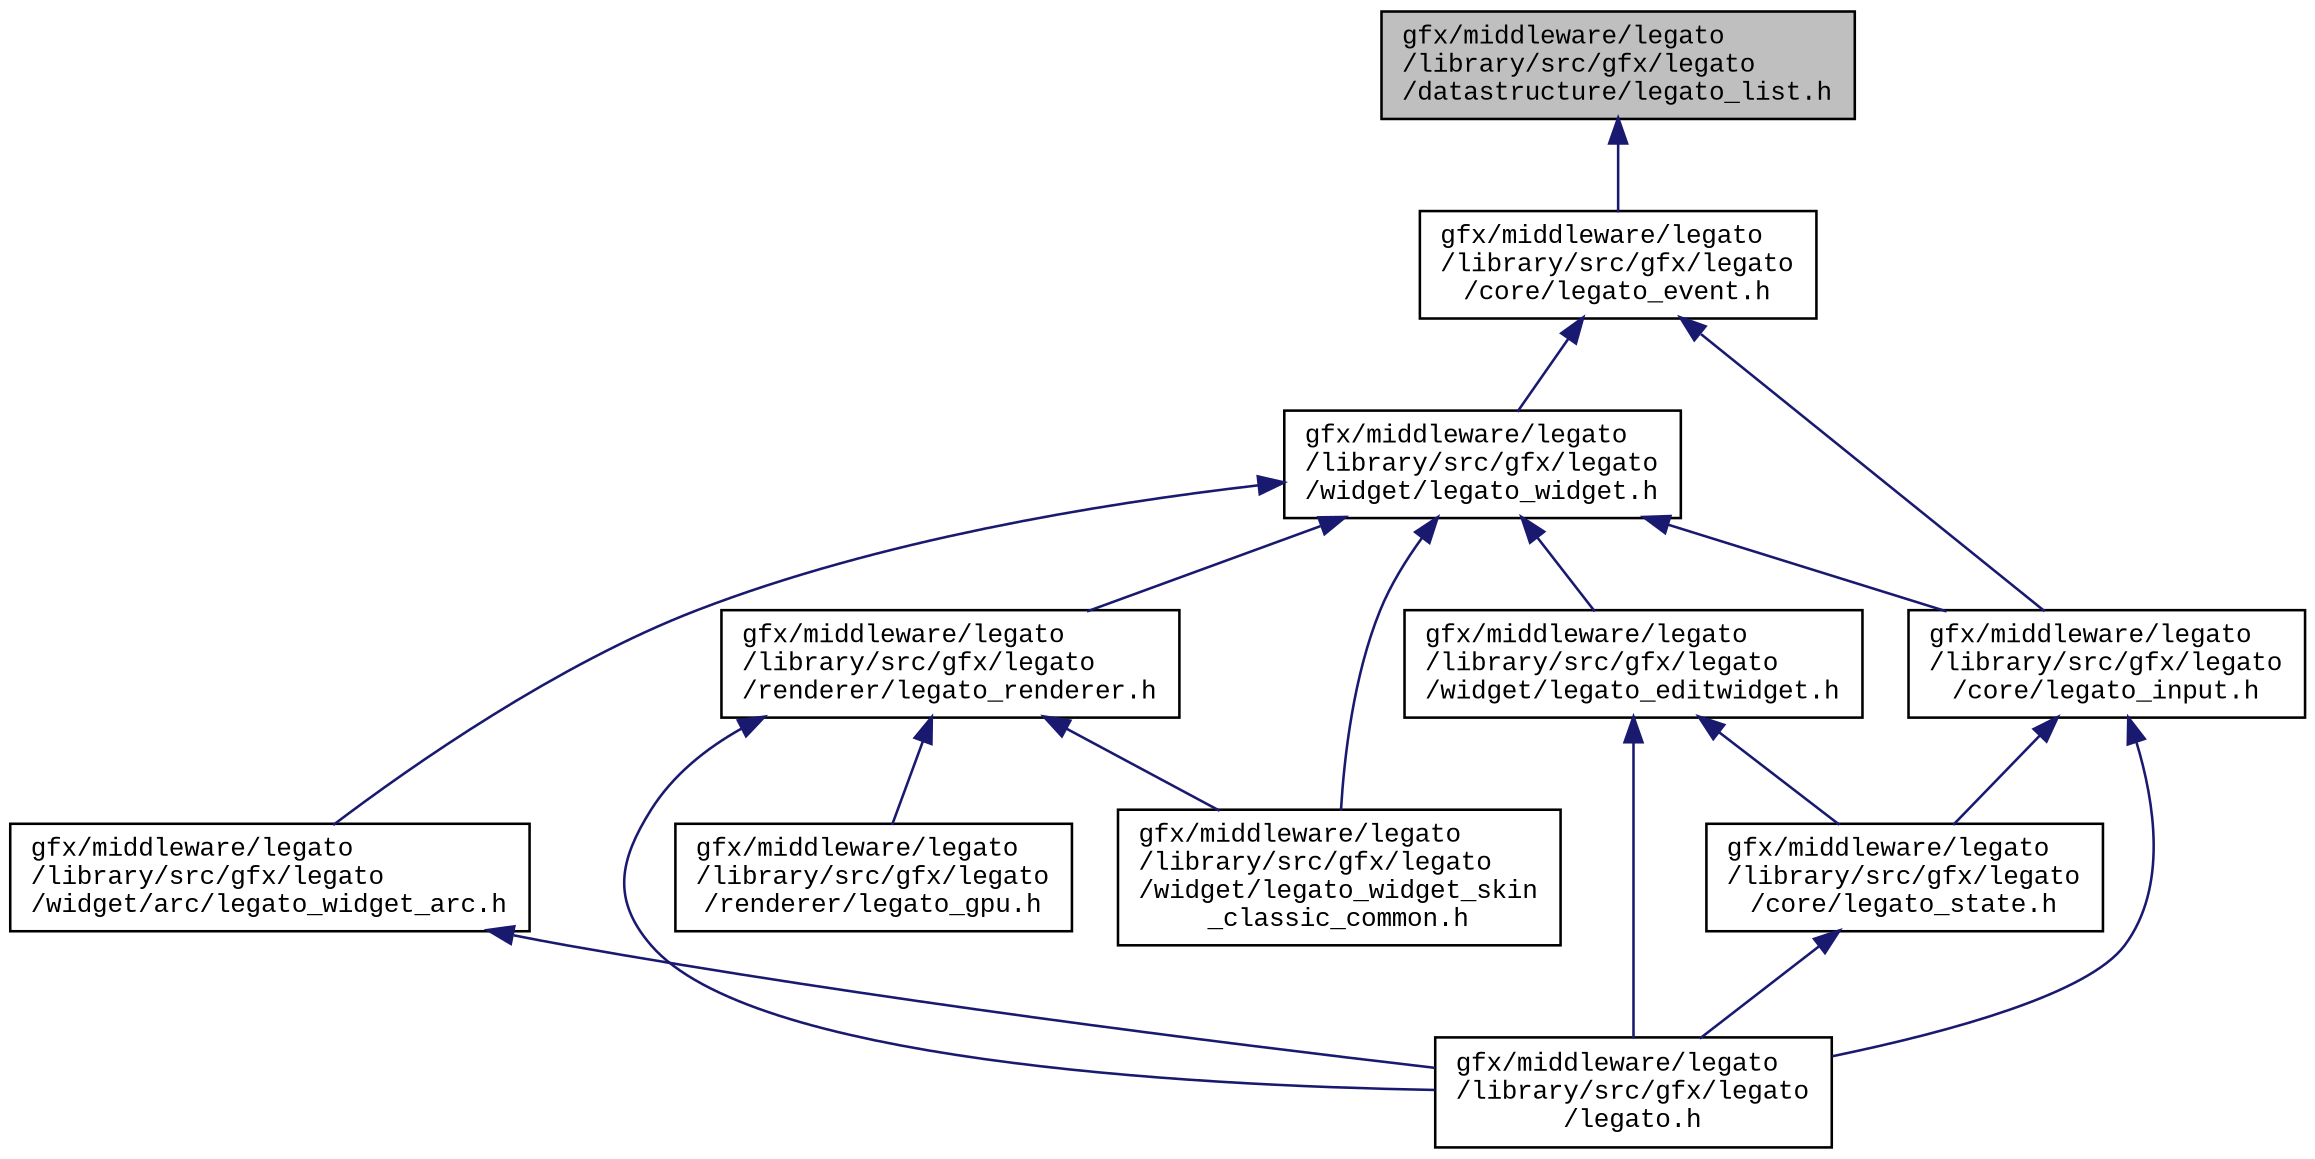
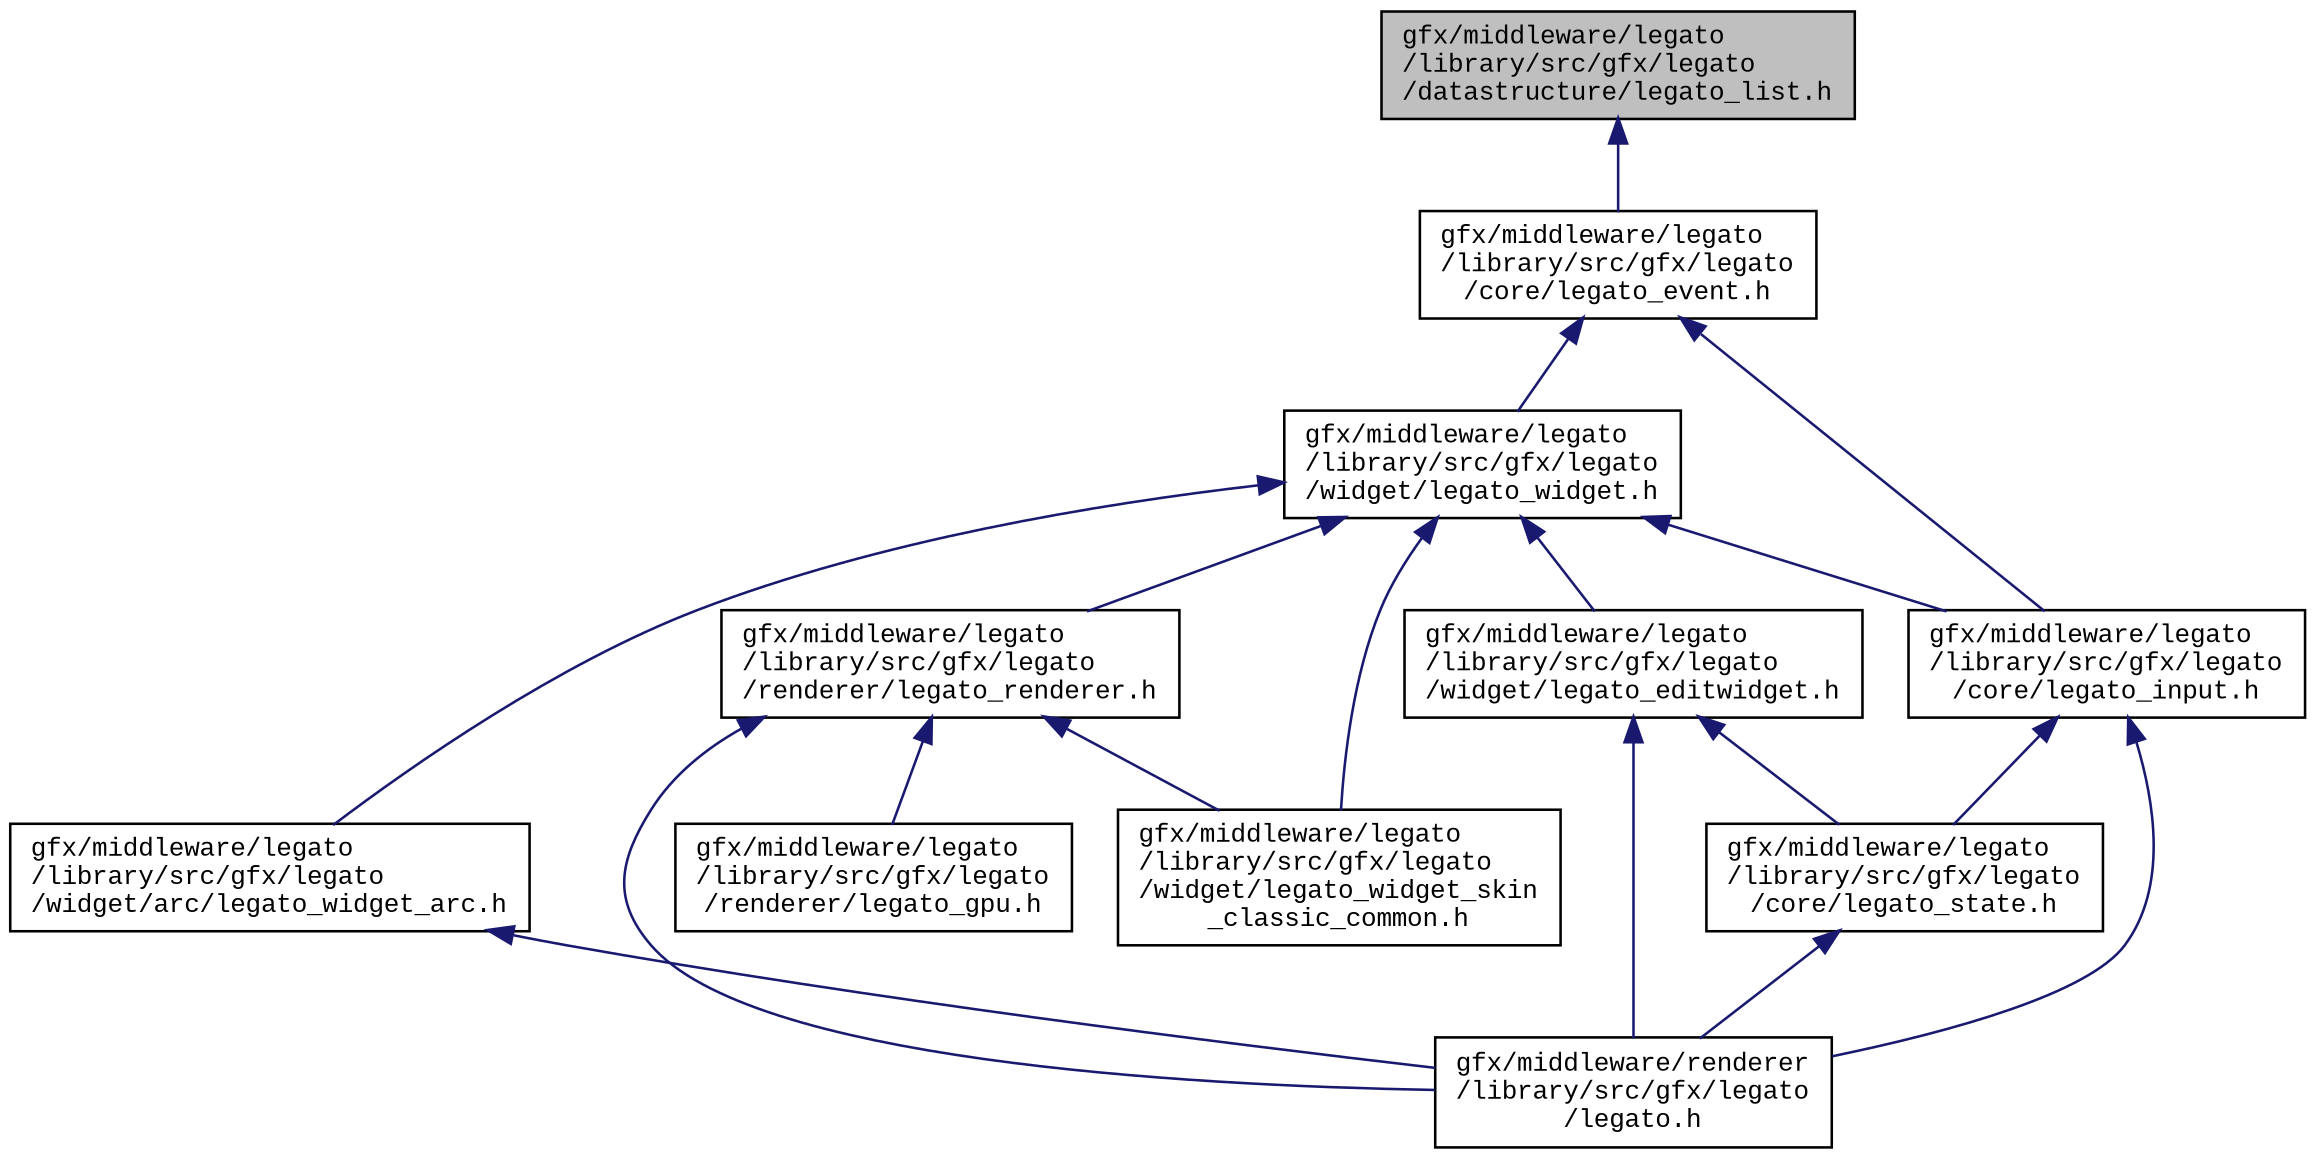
(1633, 1092) -> (1633, 1092)
